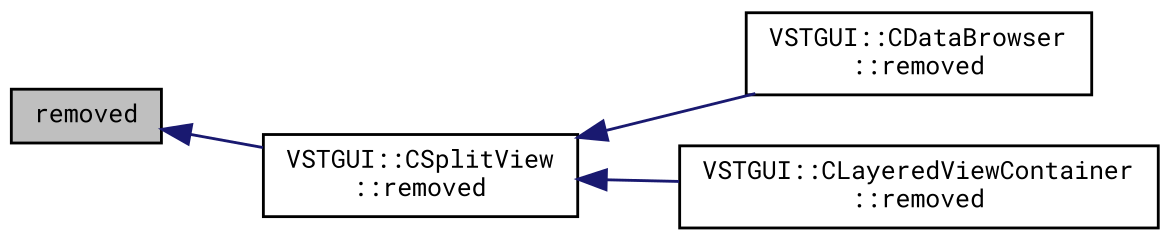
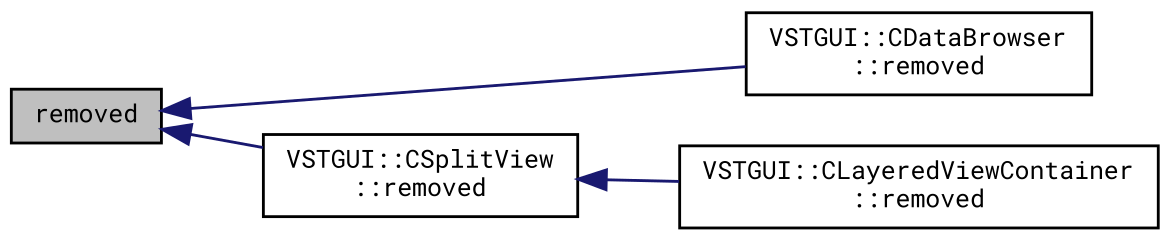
(681, 112) -> (468, 88)
